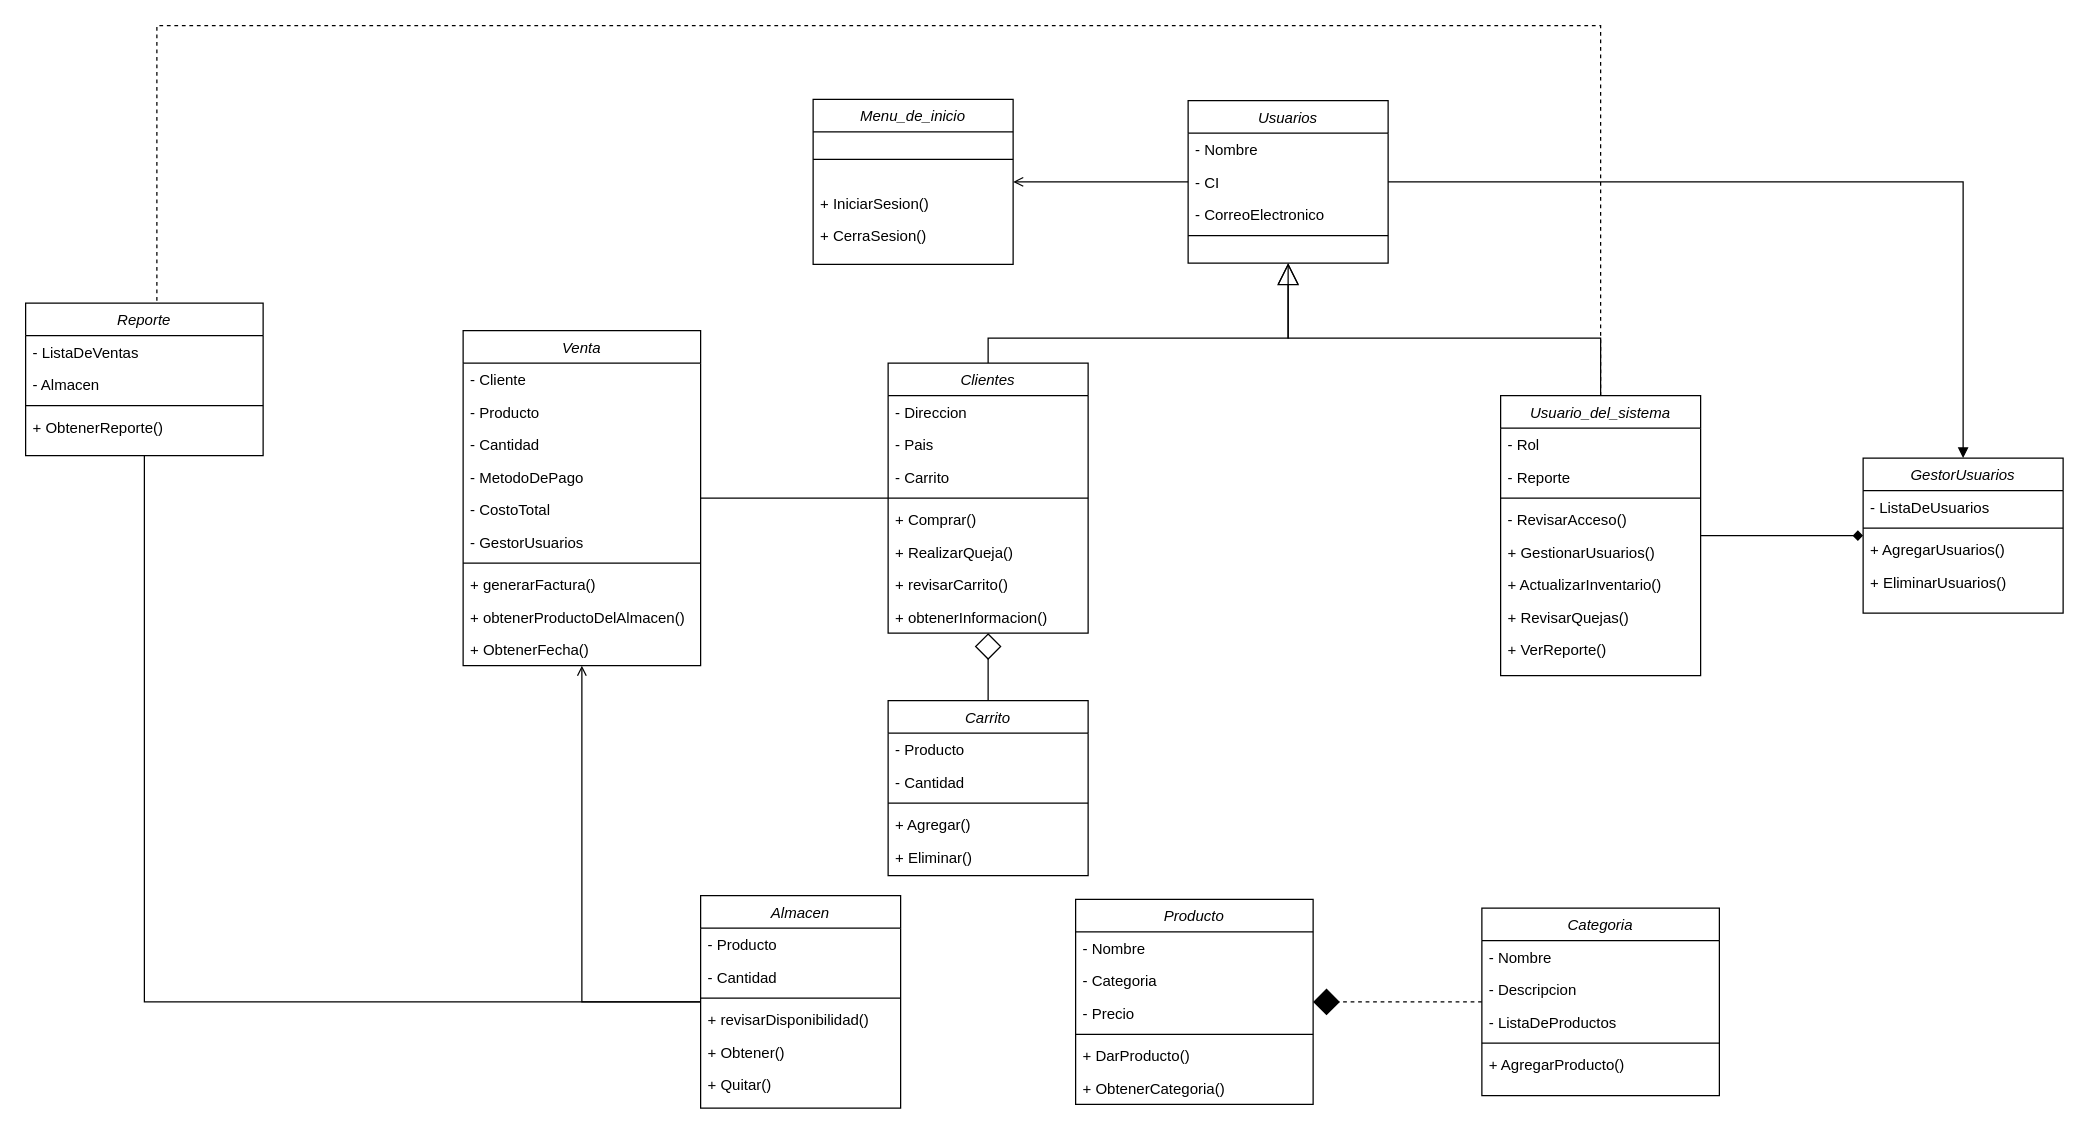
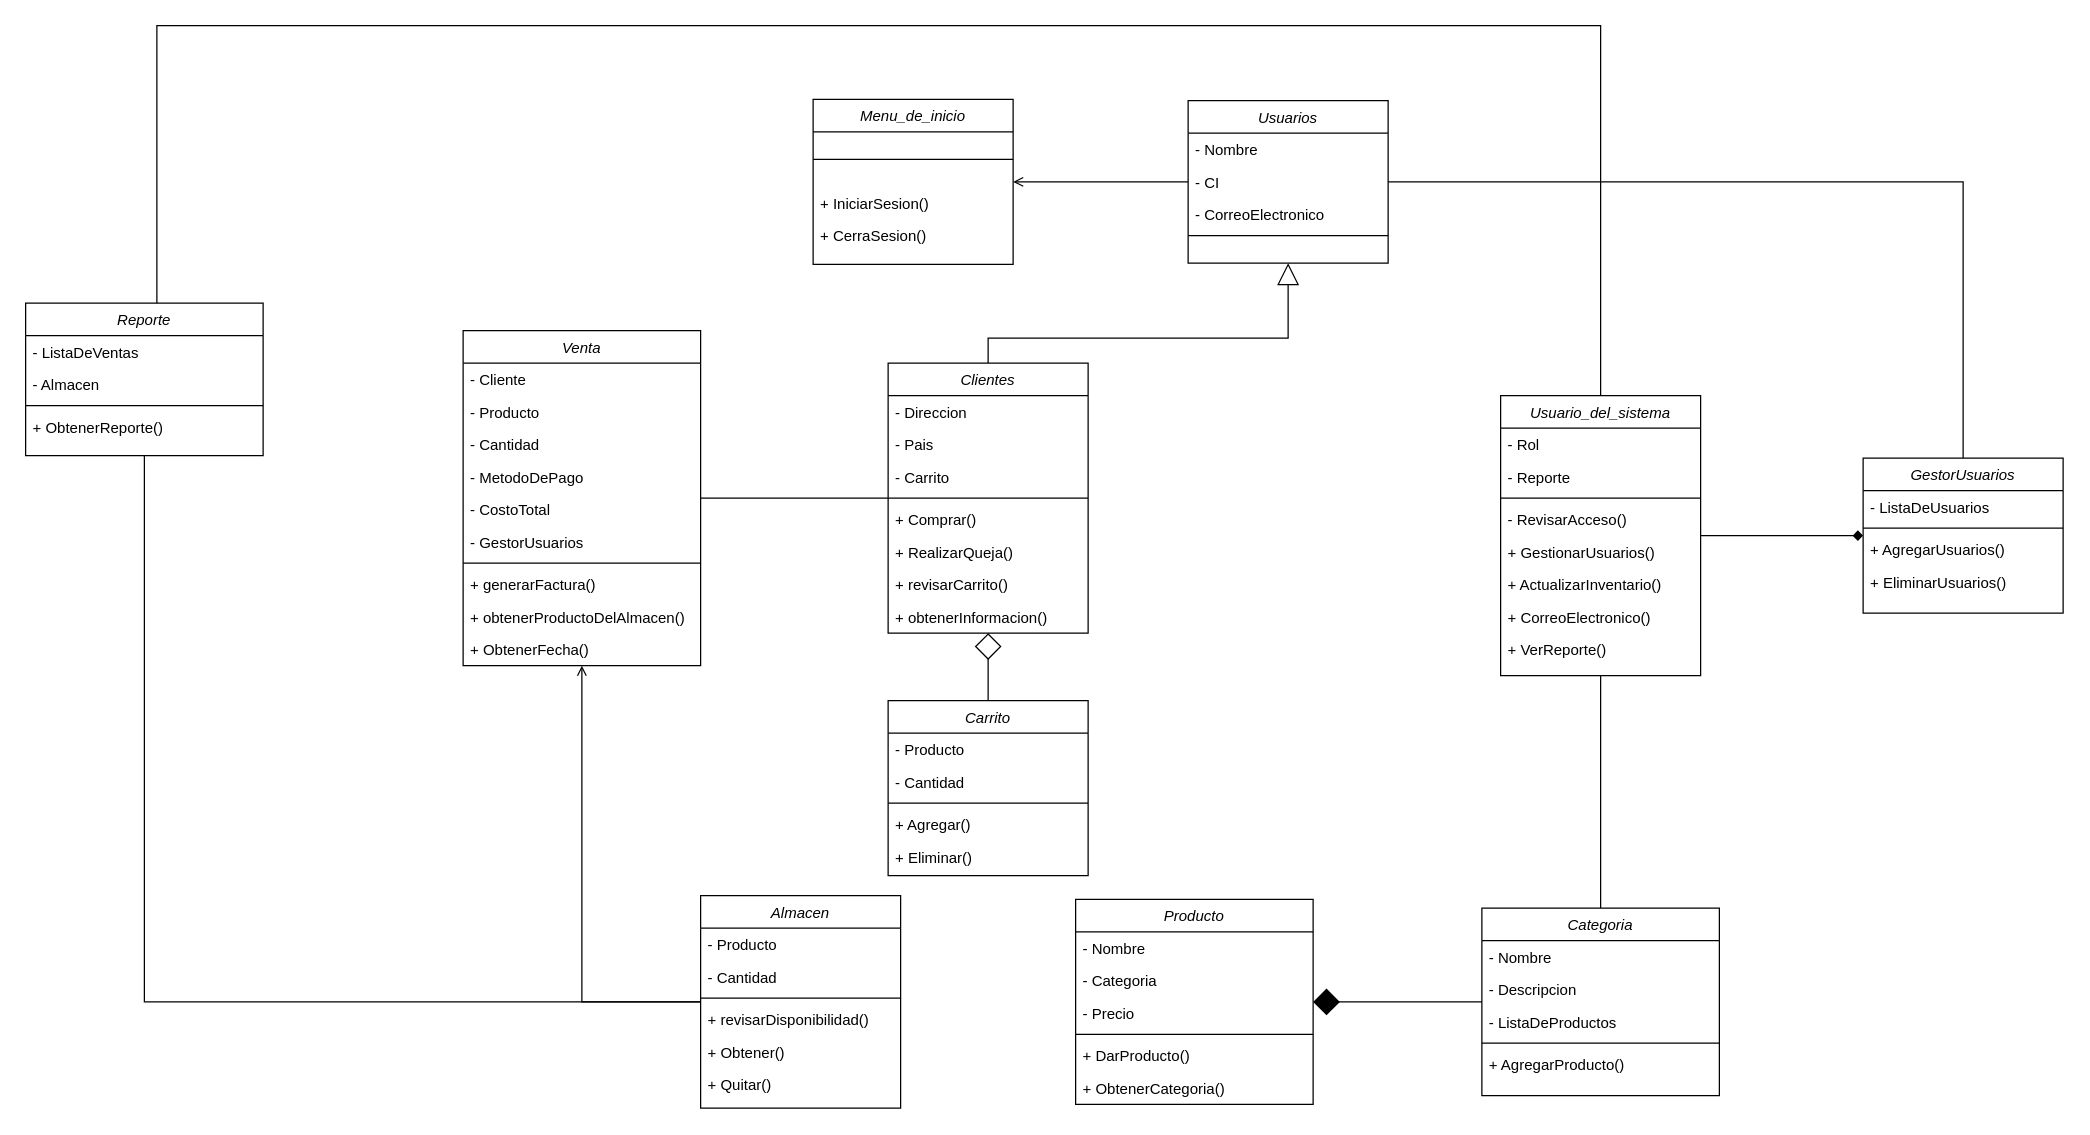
(896, 26) -> (896, 26)
(1288, 275) -> (1285, 338)
(1443, 338) -> none
(1963, 446) -> (1963, 450)
(1575, 618) -> (1590, 618)
none -> (1601, 793)
(1409, 1002) -> (1409, 1002)
